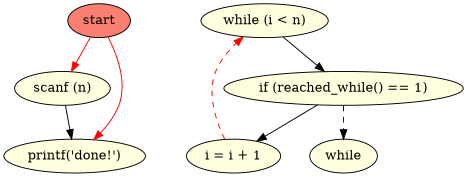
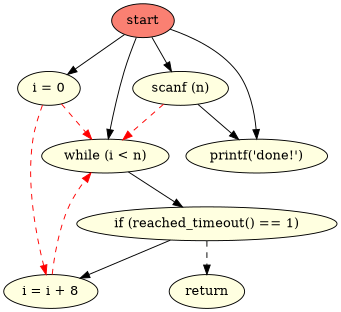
(83, 50) -> (159, 50)
none -> (121, 83)
(122, 87) -> (231, 65)
none -> (49, 88)
(344, 88) -> (207, 224)
none -> (147, 119)
(234, 156) -> (51, 291)
(344, 156) -> (207, 291)
